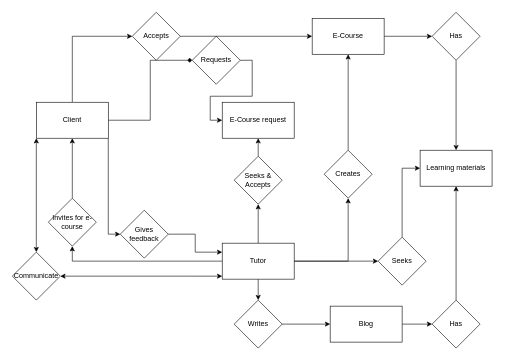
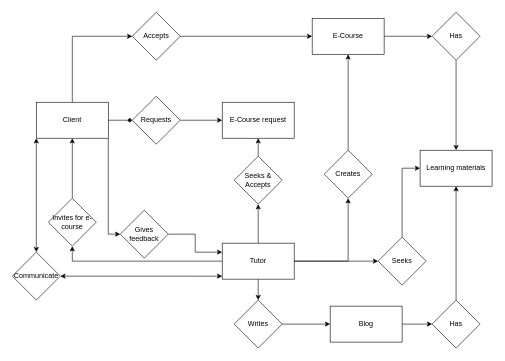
(216, 60) -> (156, 120)
